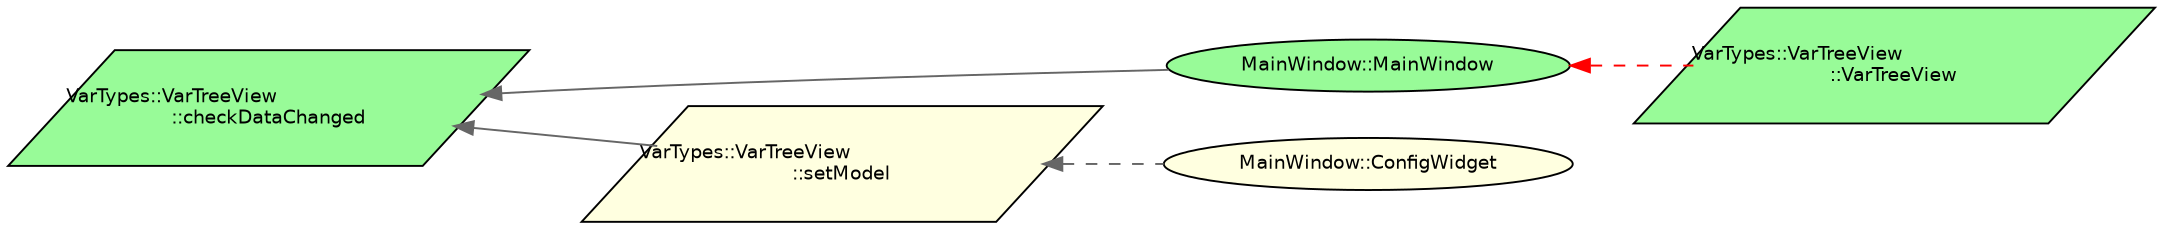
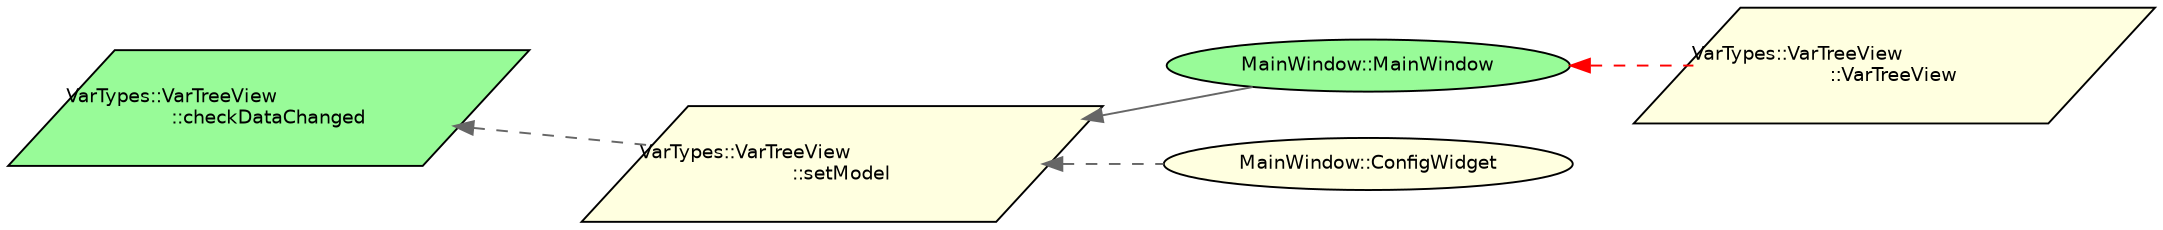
(1894, 66) -> (1894, 66)
(835, 79) -> (1178, 101)
(565, 137) -> (565, 137)
